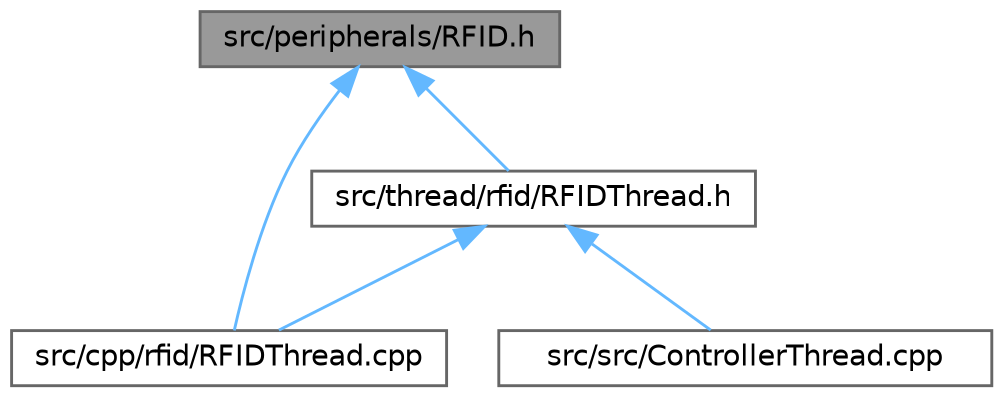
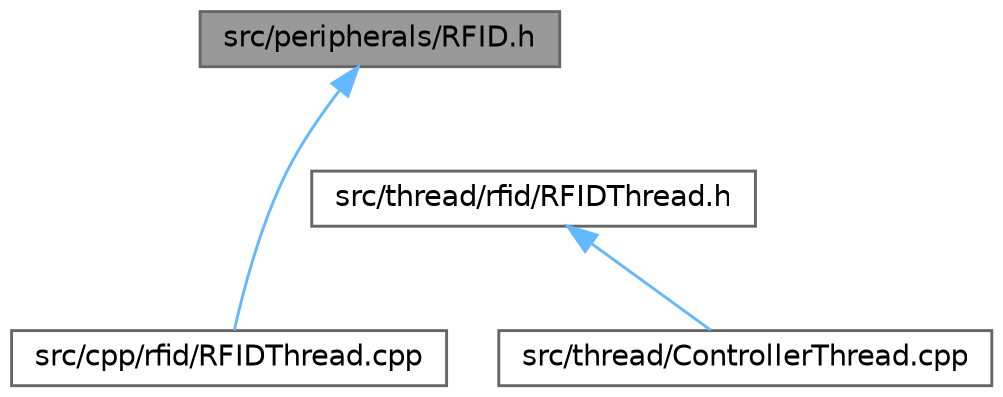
(467, 130) -> none
(369, 285) -> none
(745, 358) -> (745, 358)
